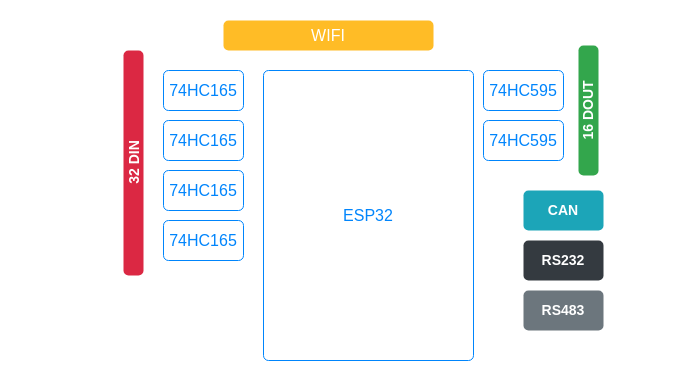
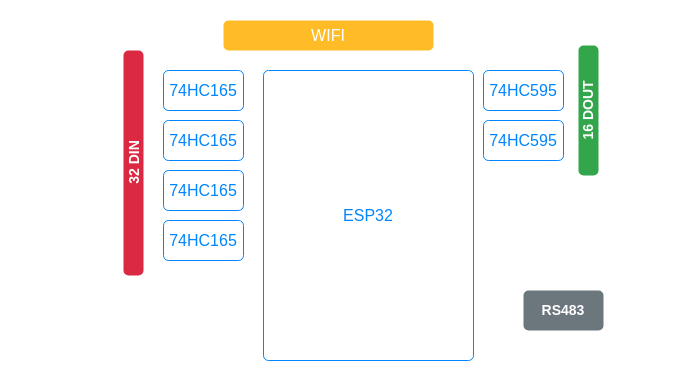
(564, 211) -> none
(564, 261) -> none
